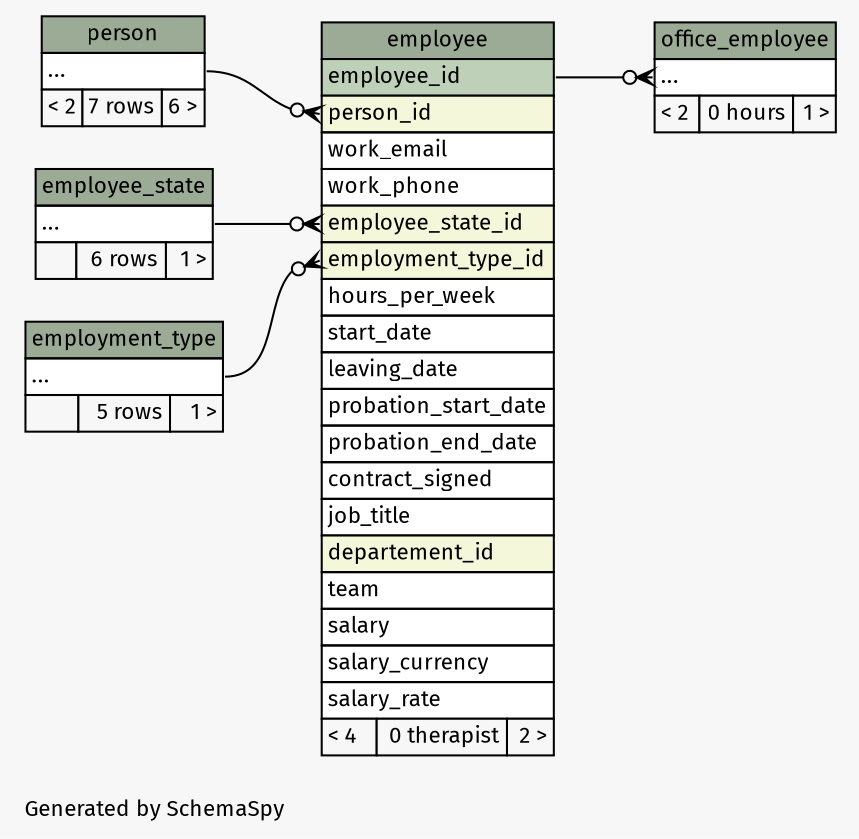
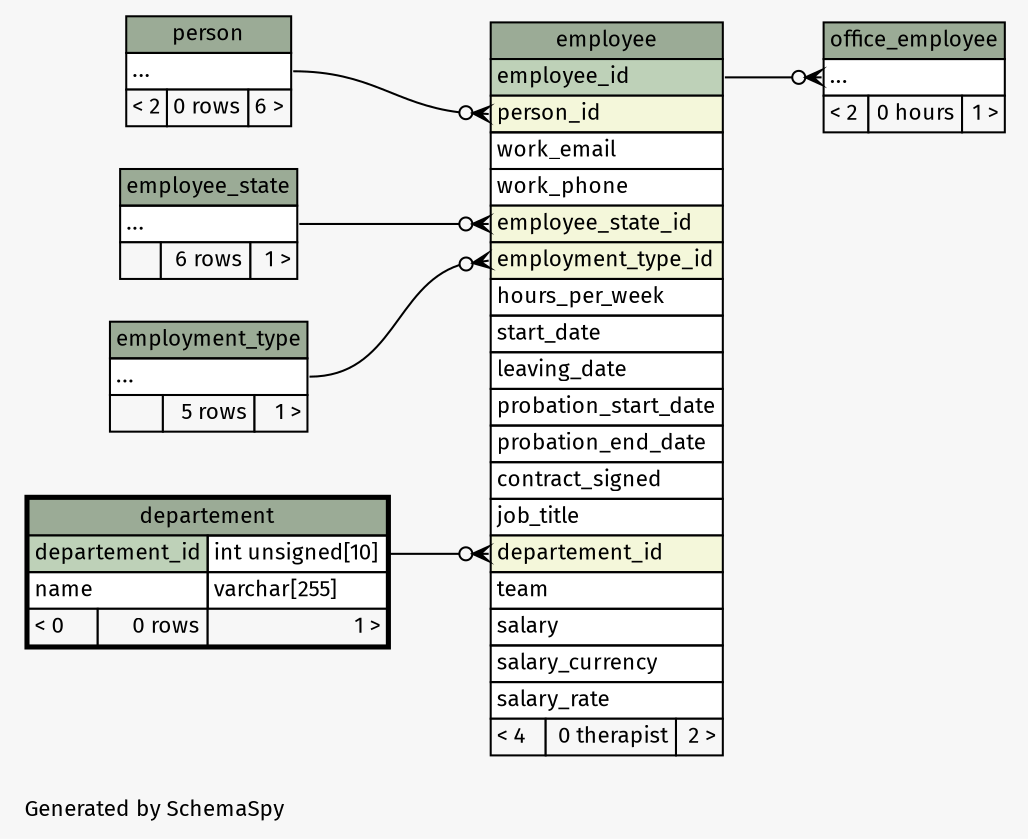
(122, 107) -> (208, 107)
none -> (208, 572)
